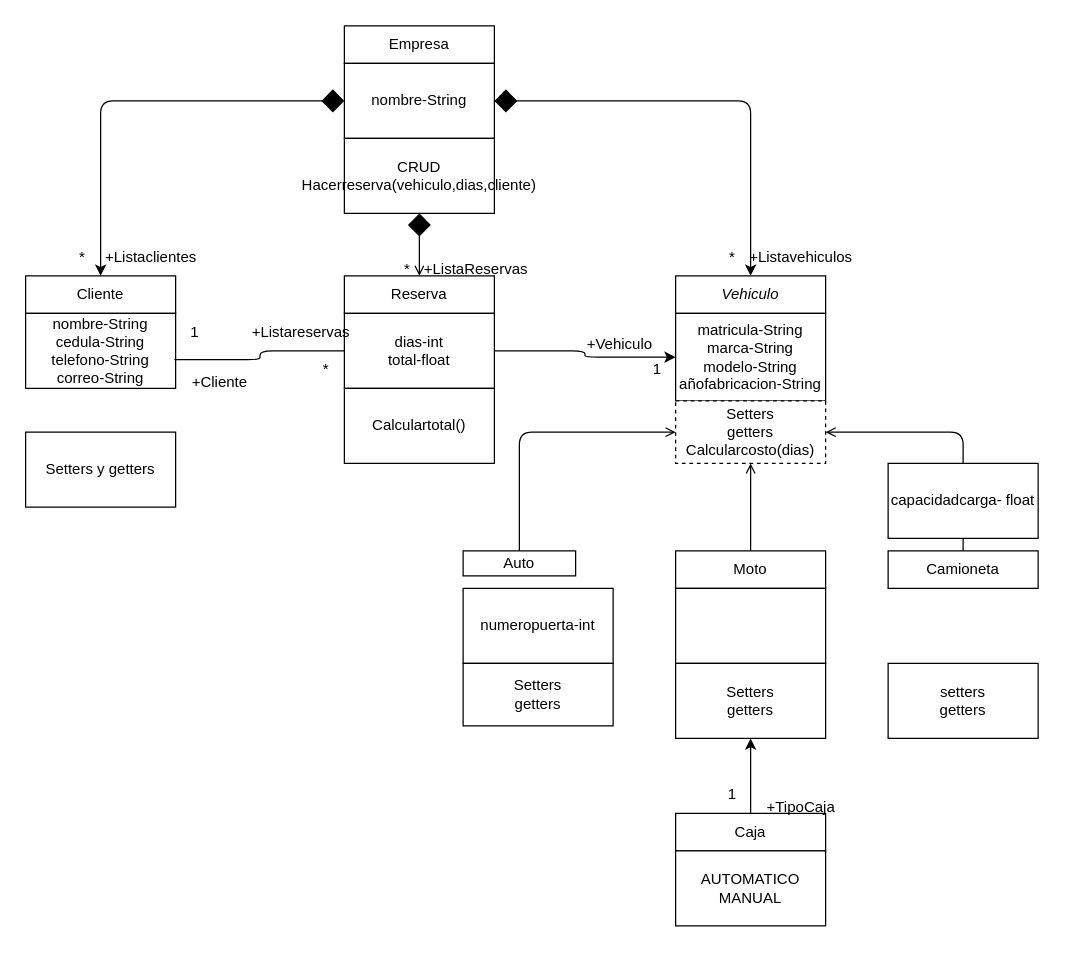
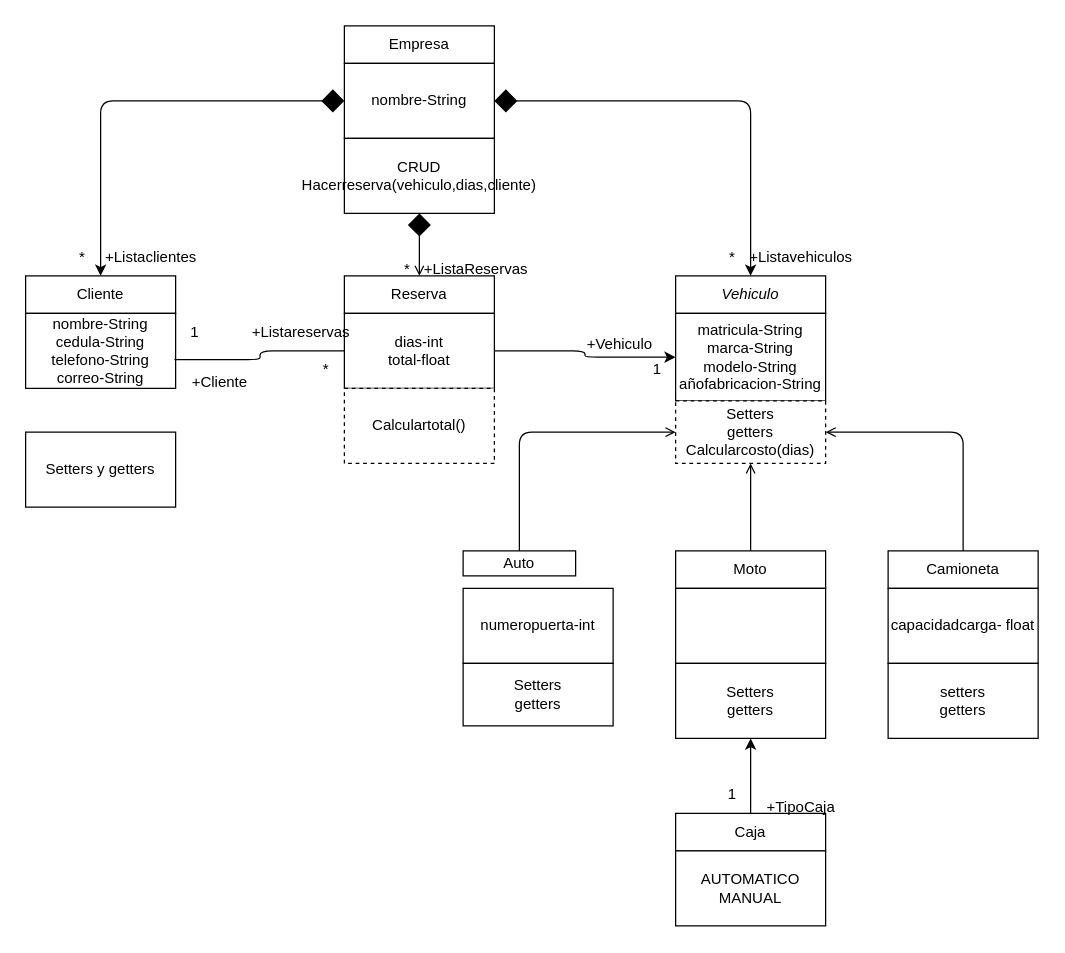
(419, 426) -> (419, 426)
(963, 501) -> (963, 626)
